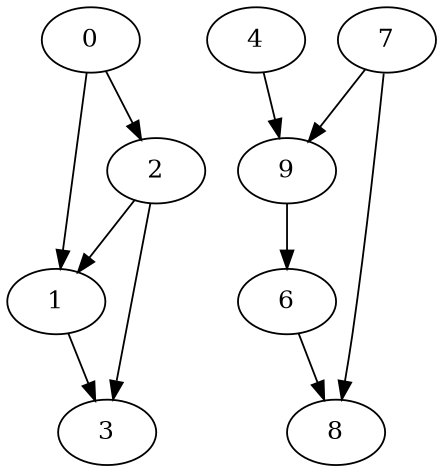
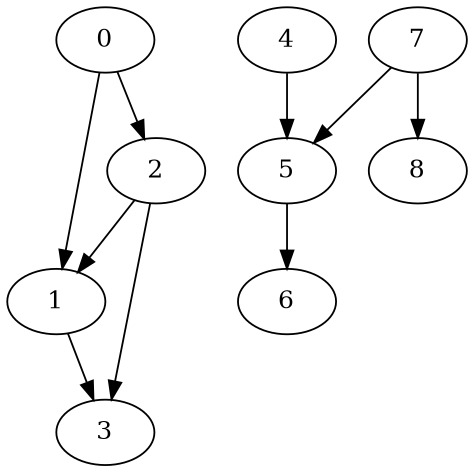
(287, 171) -> (287, 171)
(308, 358) -> none
